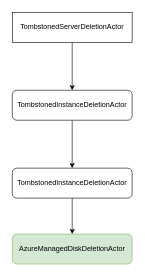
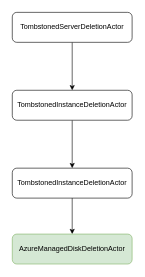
(72, 27) -> (72, 27)
